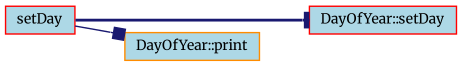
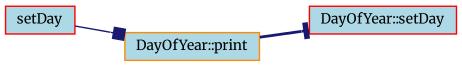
(189, 20) -> (281, 34)
